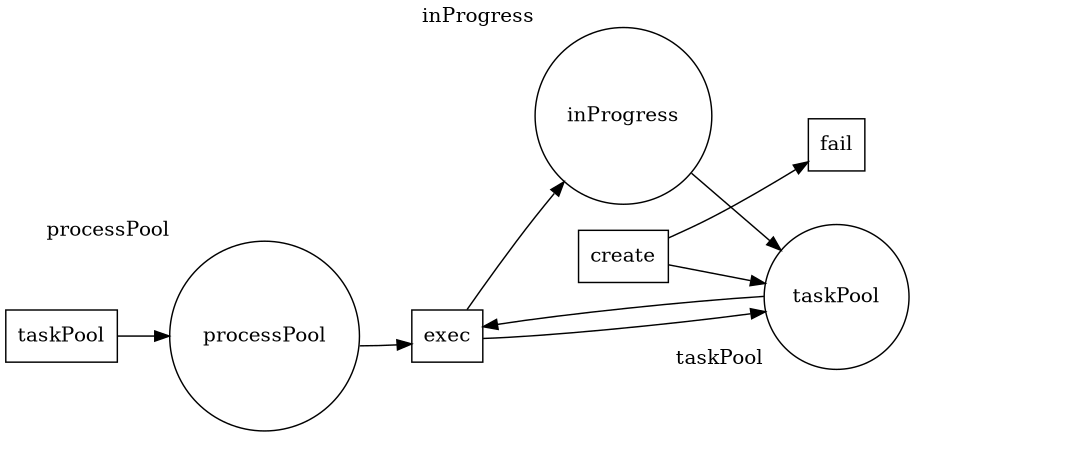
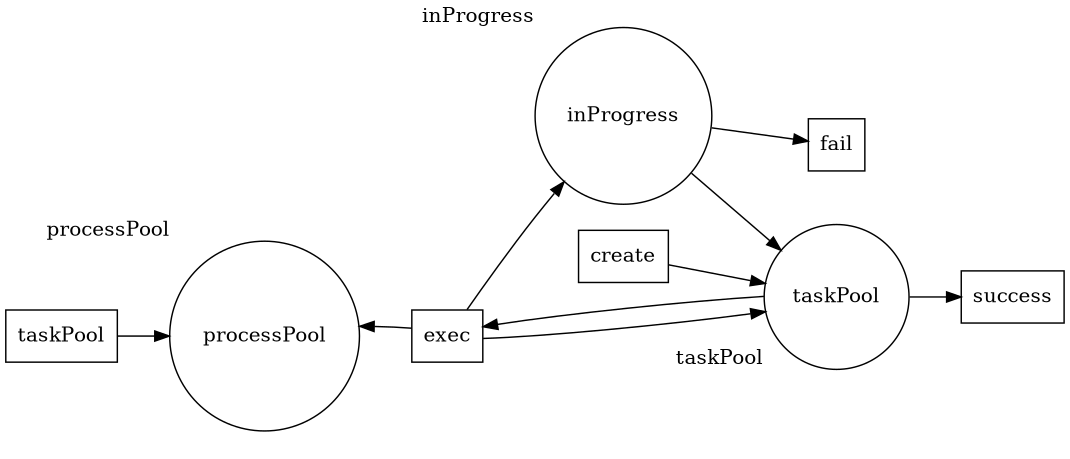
(740, 202) -> (752, 133)
none -> (1013, 297)
(378, 346) -> (393, 327)
